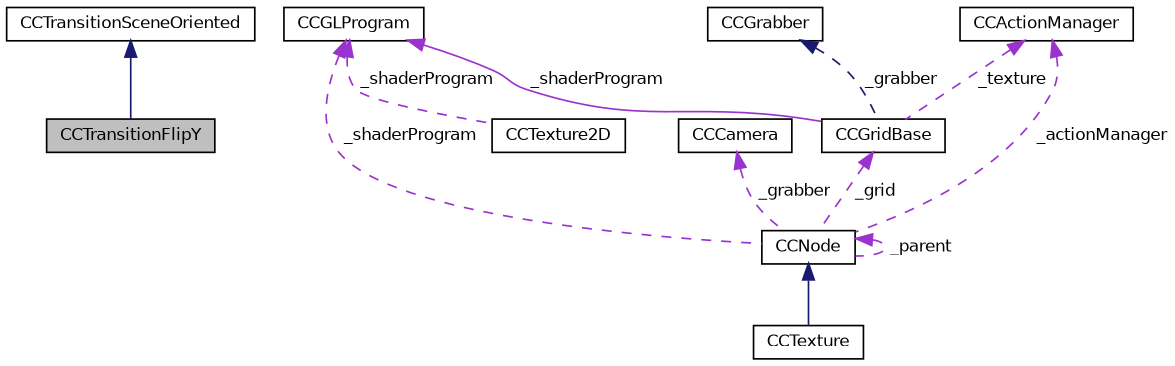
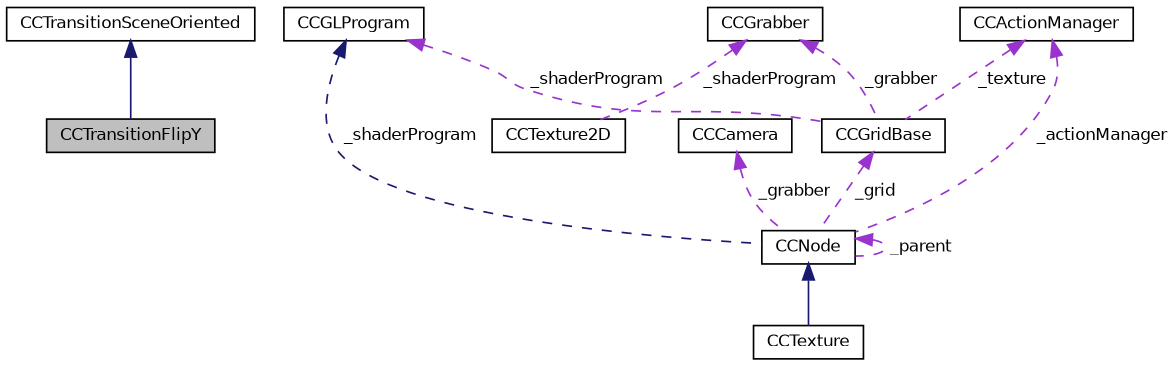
(853, 78) -> (853, 78)
(406, 107) -> (669, 90)
(617, 109) -> (596, 106)
(494, 213) -> (494, 213)
